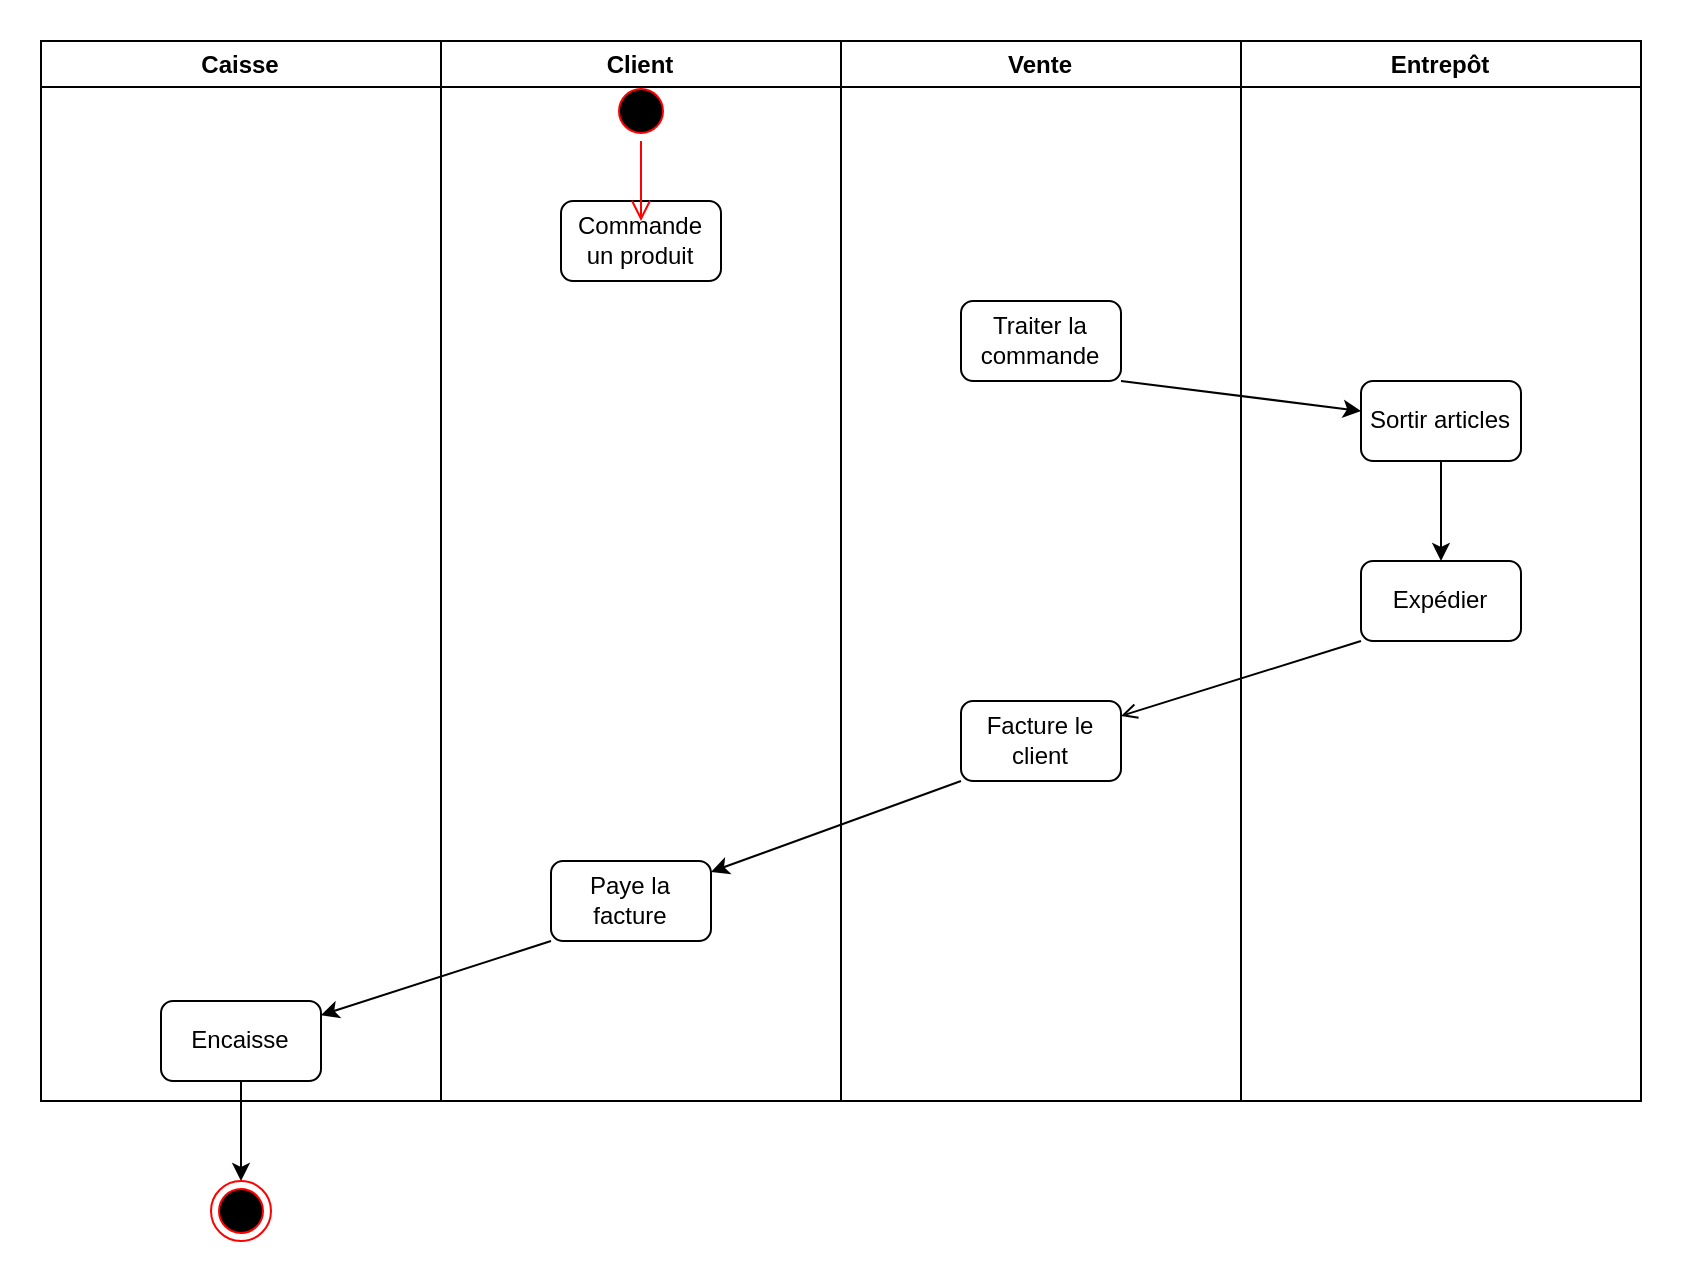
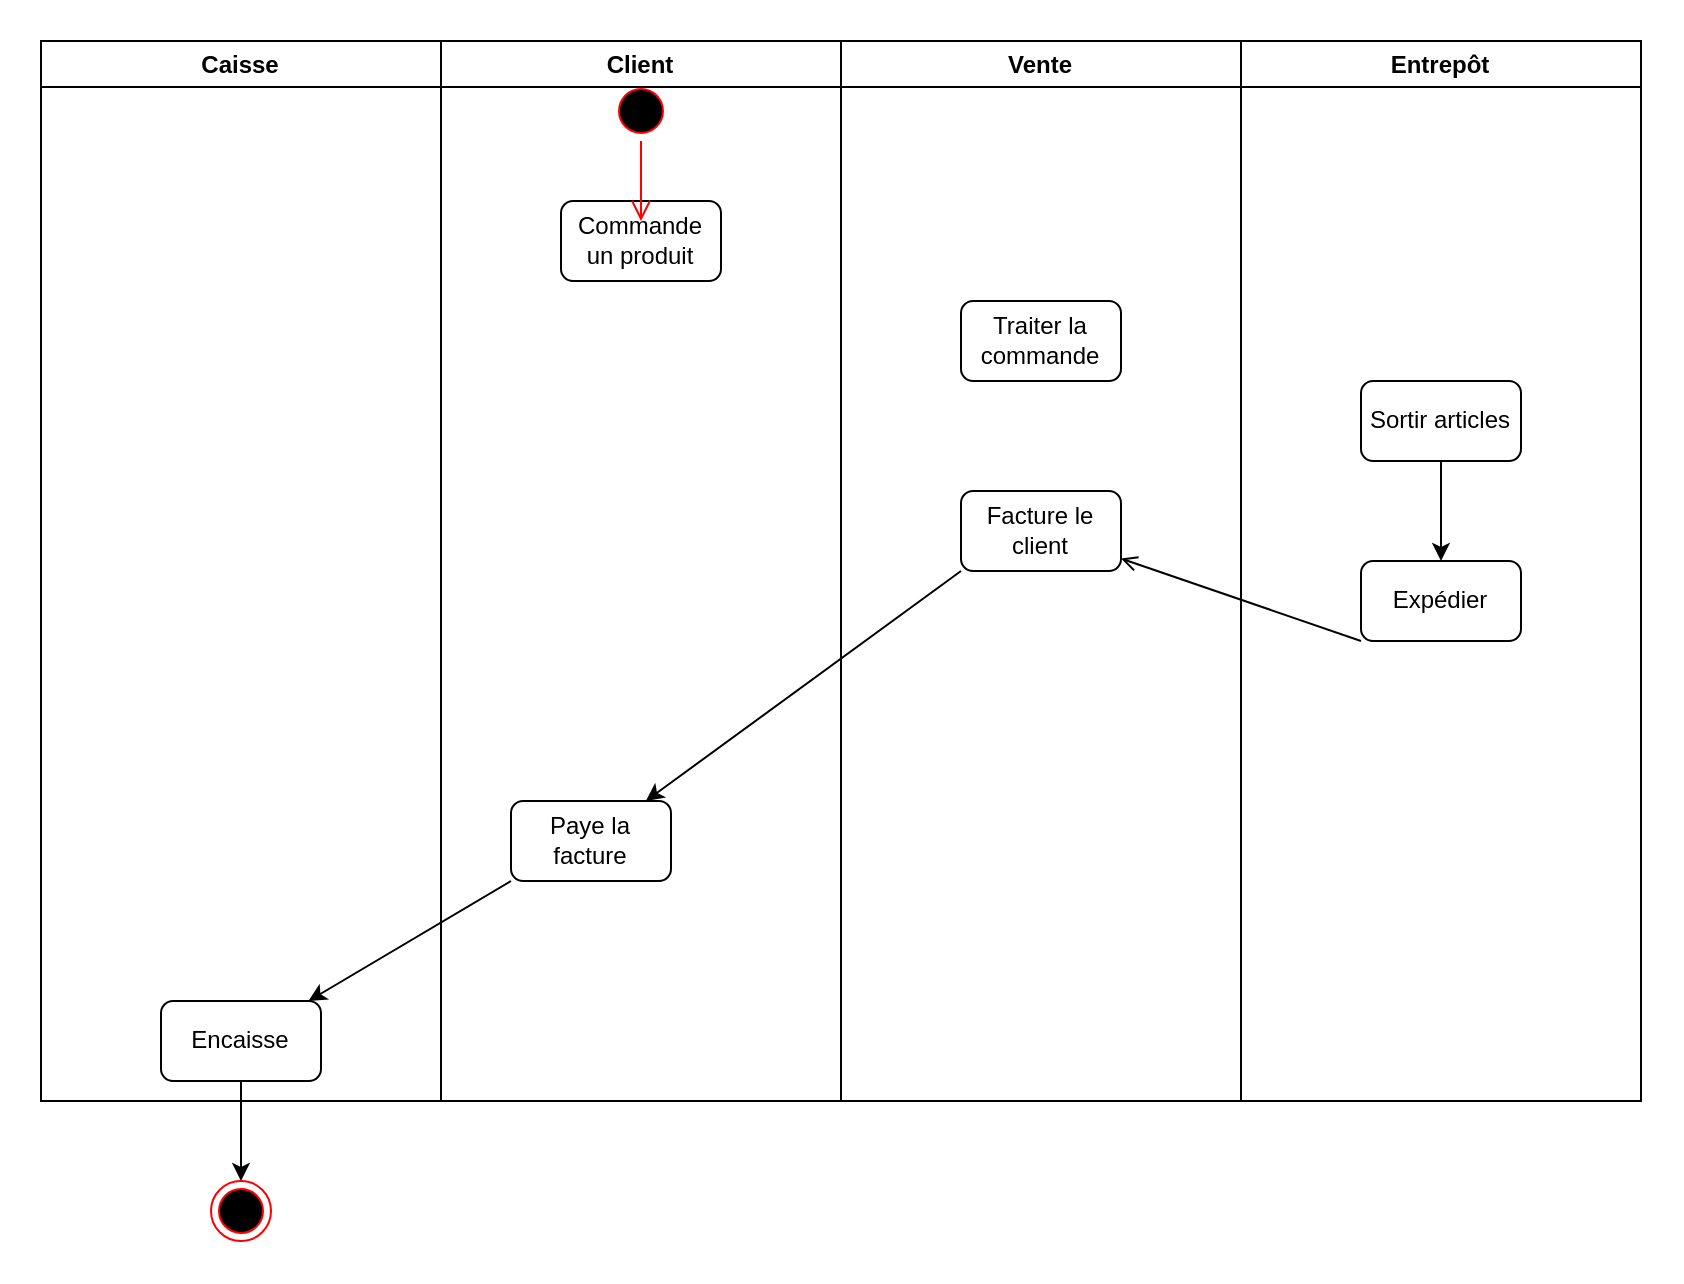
(1179, 388) -> none
(1041, 741) -> (1041, 531)
(631, 901) -> (591, 841)
